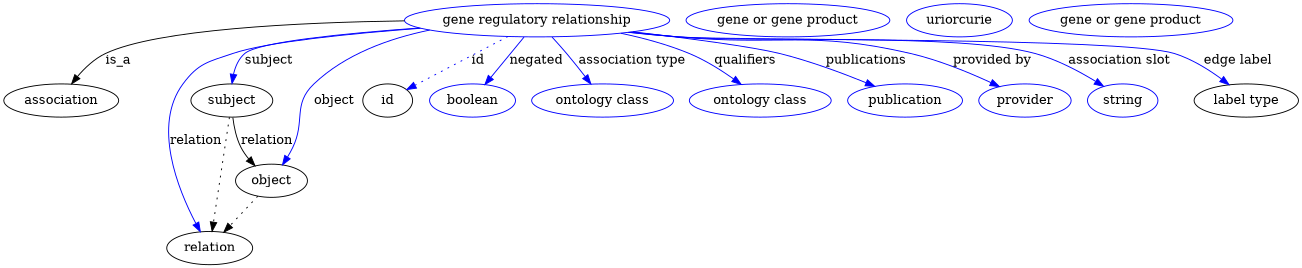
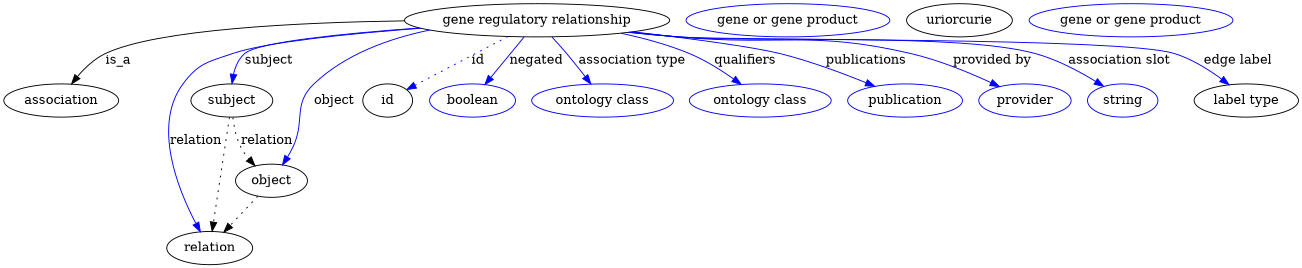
(537, 20) -> (537, 20)
(959, 20) -> (959, 20)
(238, 139) -> (238, 139)
